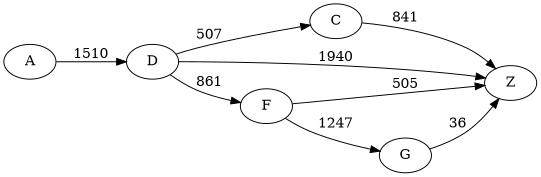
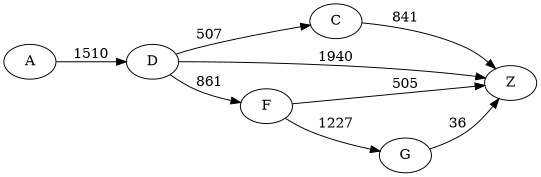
(336, 124) -> (336, 124)
